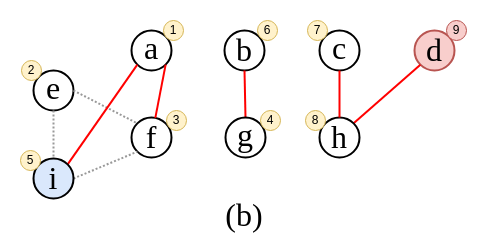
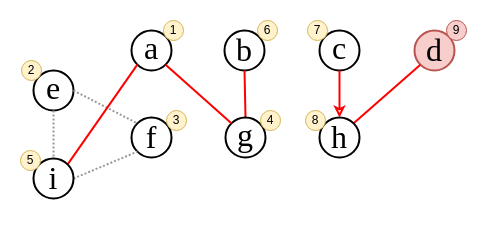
(160, 91) -> (199, 94)
(340, 110) -> (340, 107)
(54, 179) -> (54, 179)
(245, 216) -> none
